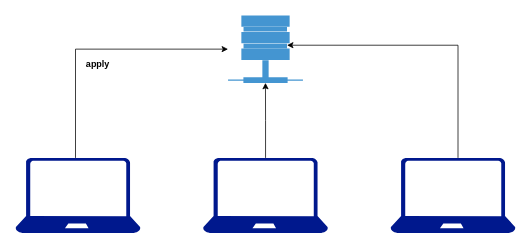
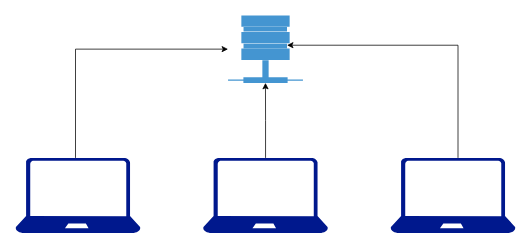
(98, 64) -> none
